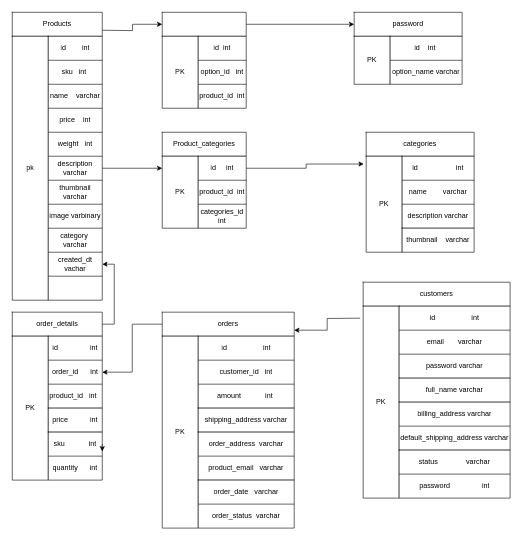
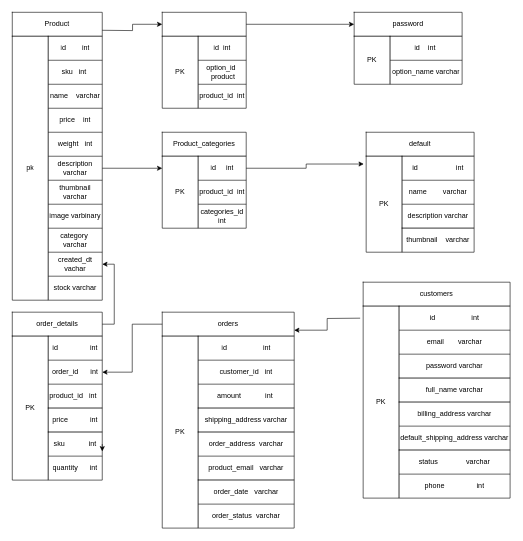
(57, 24) -> (57, 24)
(222, 72) -> (222, 72)
(420, 144) -> (420, 144)
none -> (75, 288)
(455, 486) -> (455, 486)
